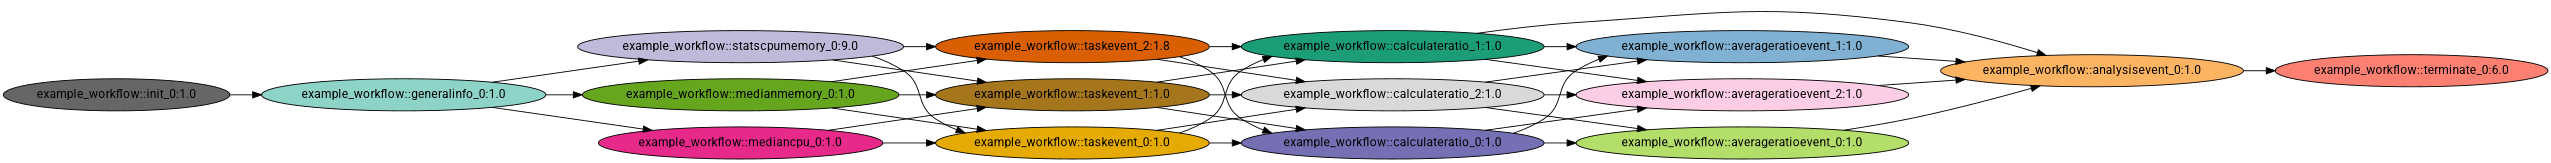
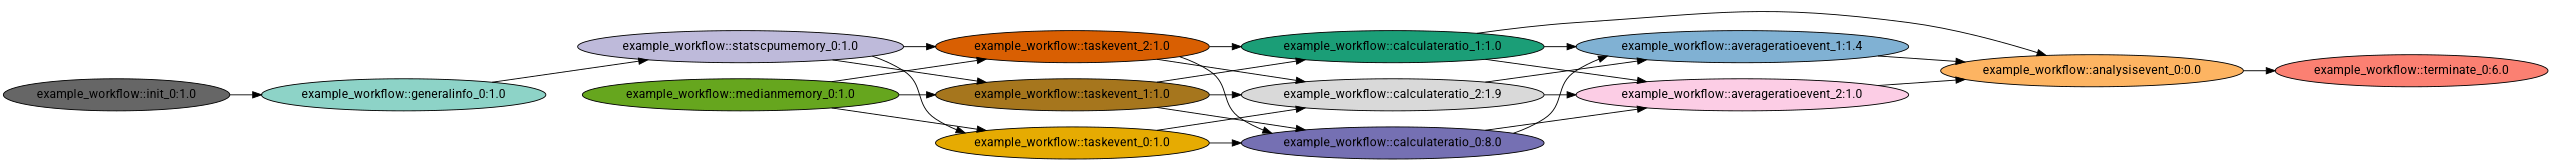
(741, 47) -> (741, 47)
(1072, 47) -> (1072, 47)
(1742, 47) -> (1742, 47)
(2092, 71) -> (2092, 71)
(559, 95) -> none
(1393, 95) -> (1393, 95)
(1222, 104) -> none
(741, 143) -> none
(1393, 143) -> (1393, 143)
(1742, 143) -> none
